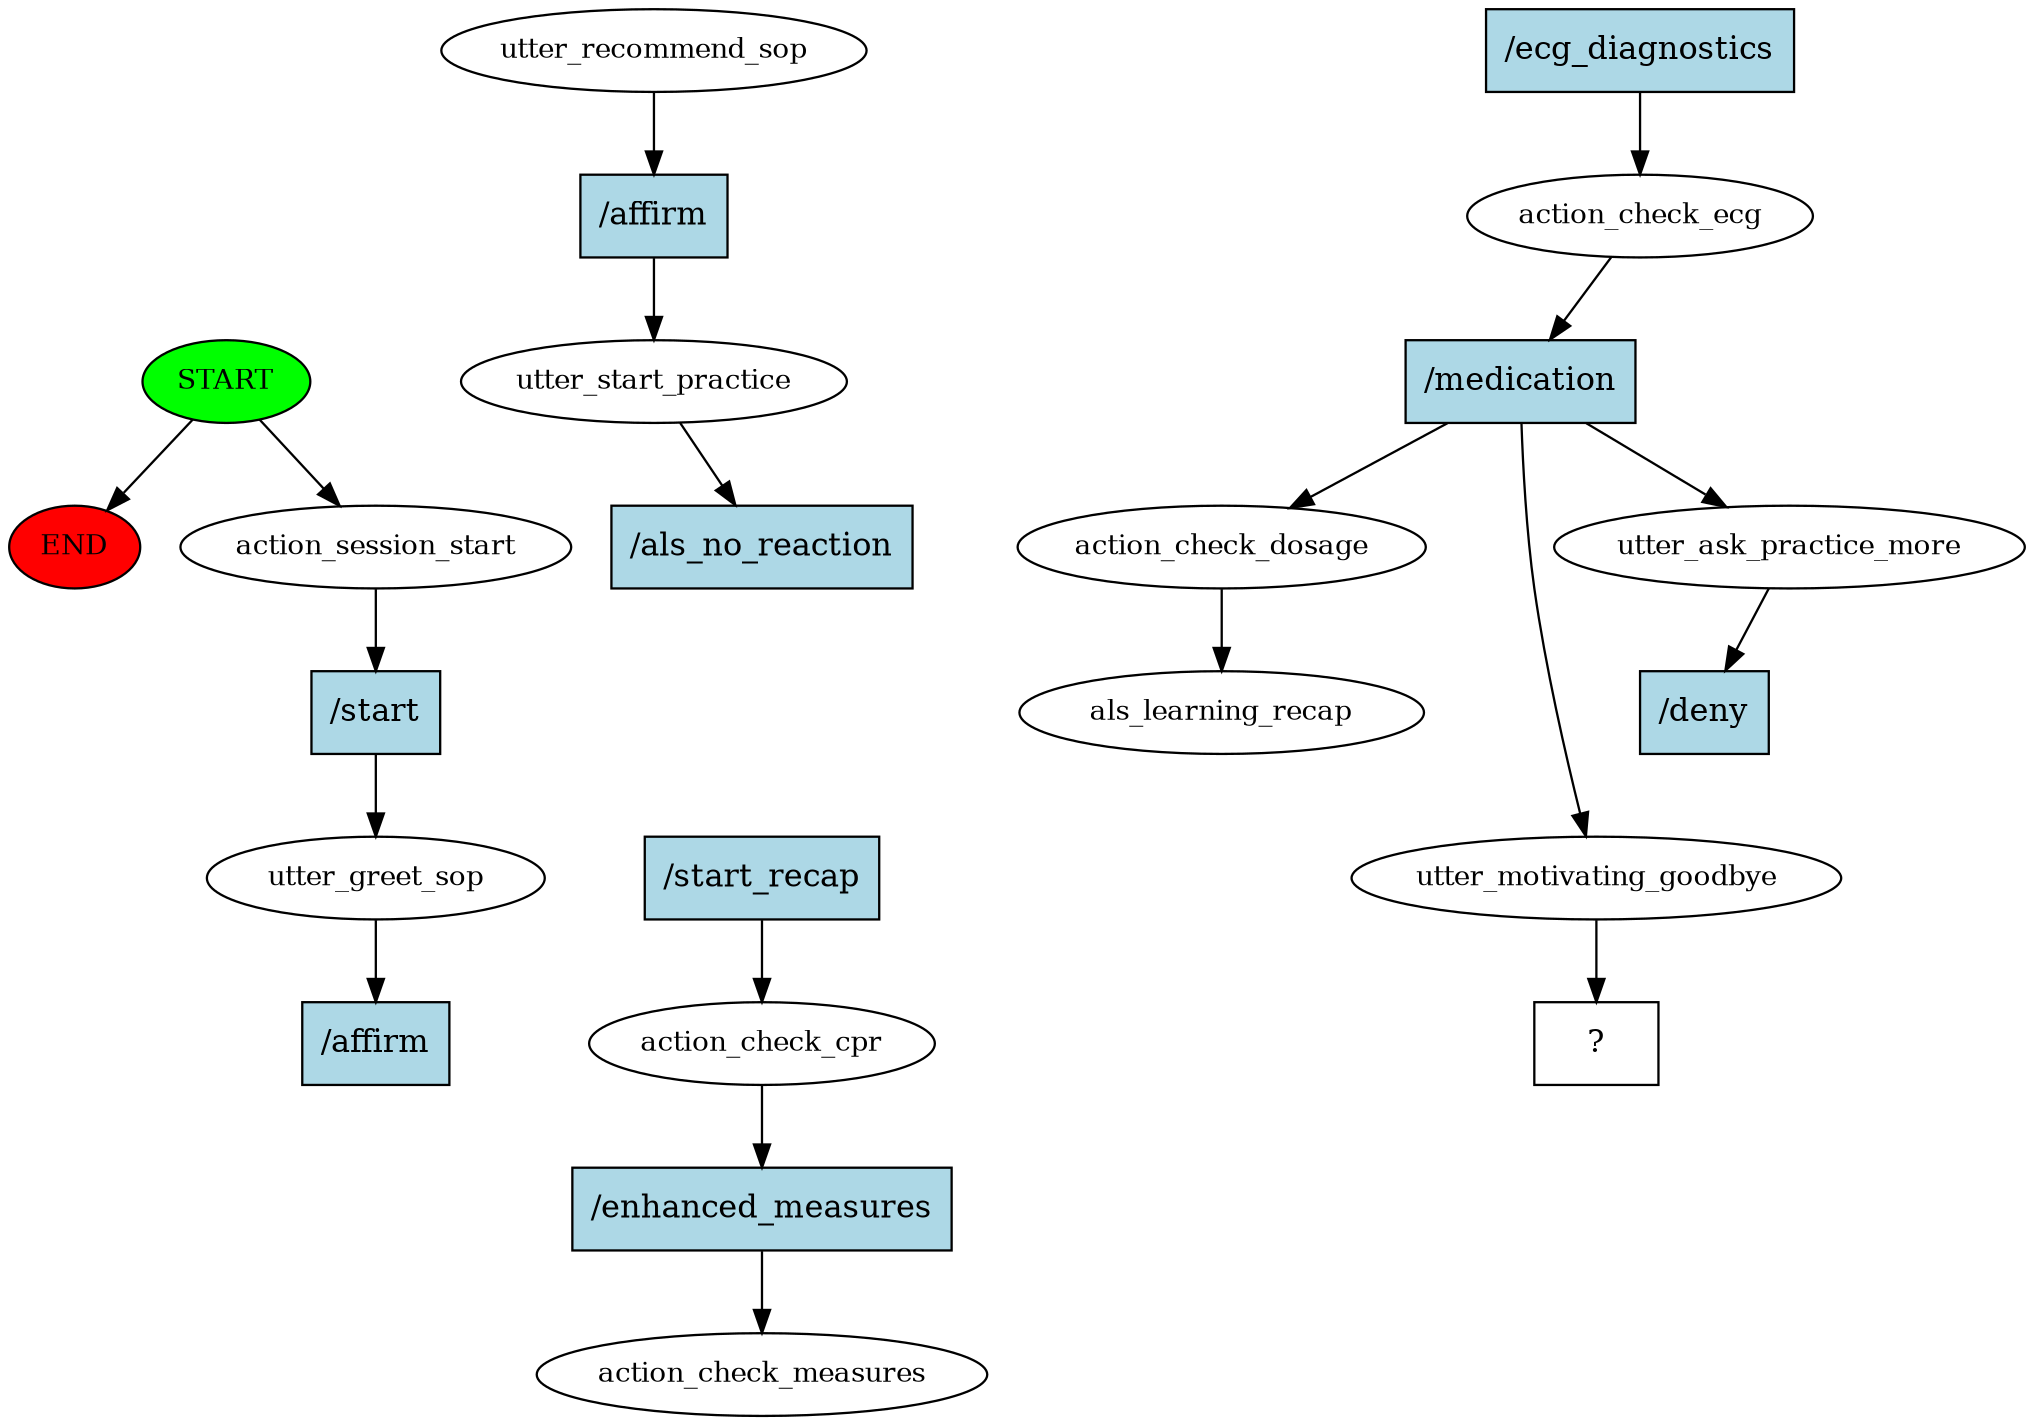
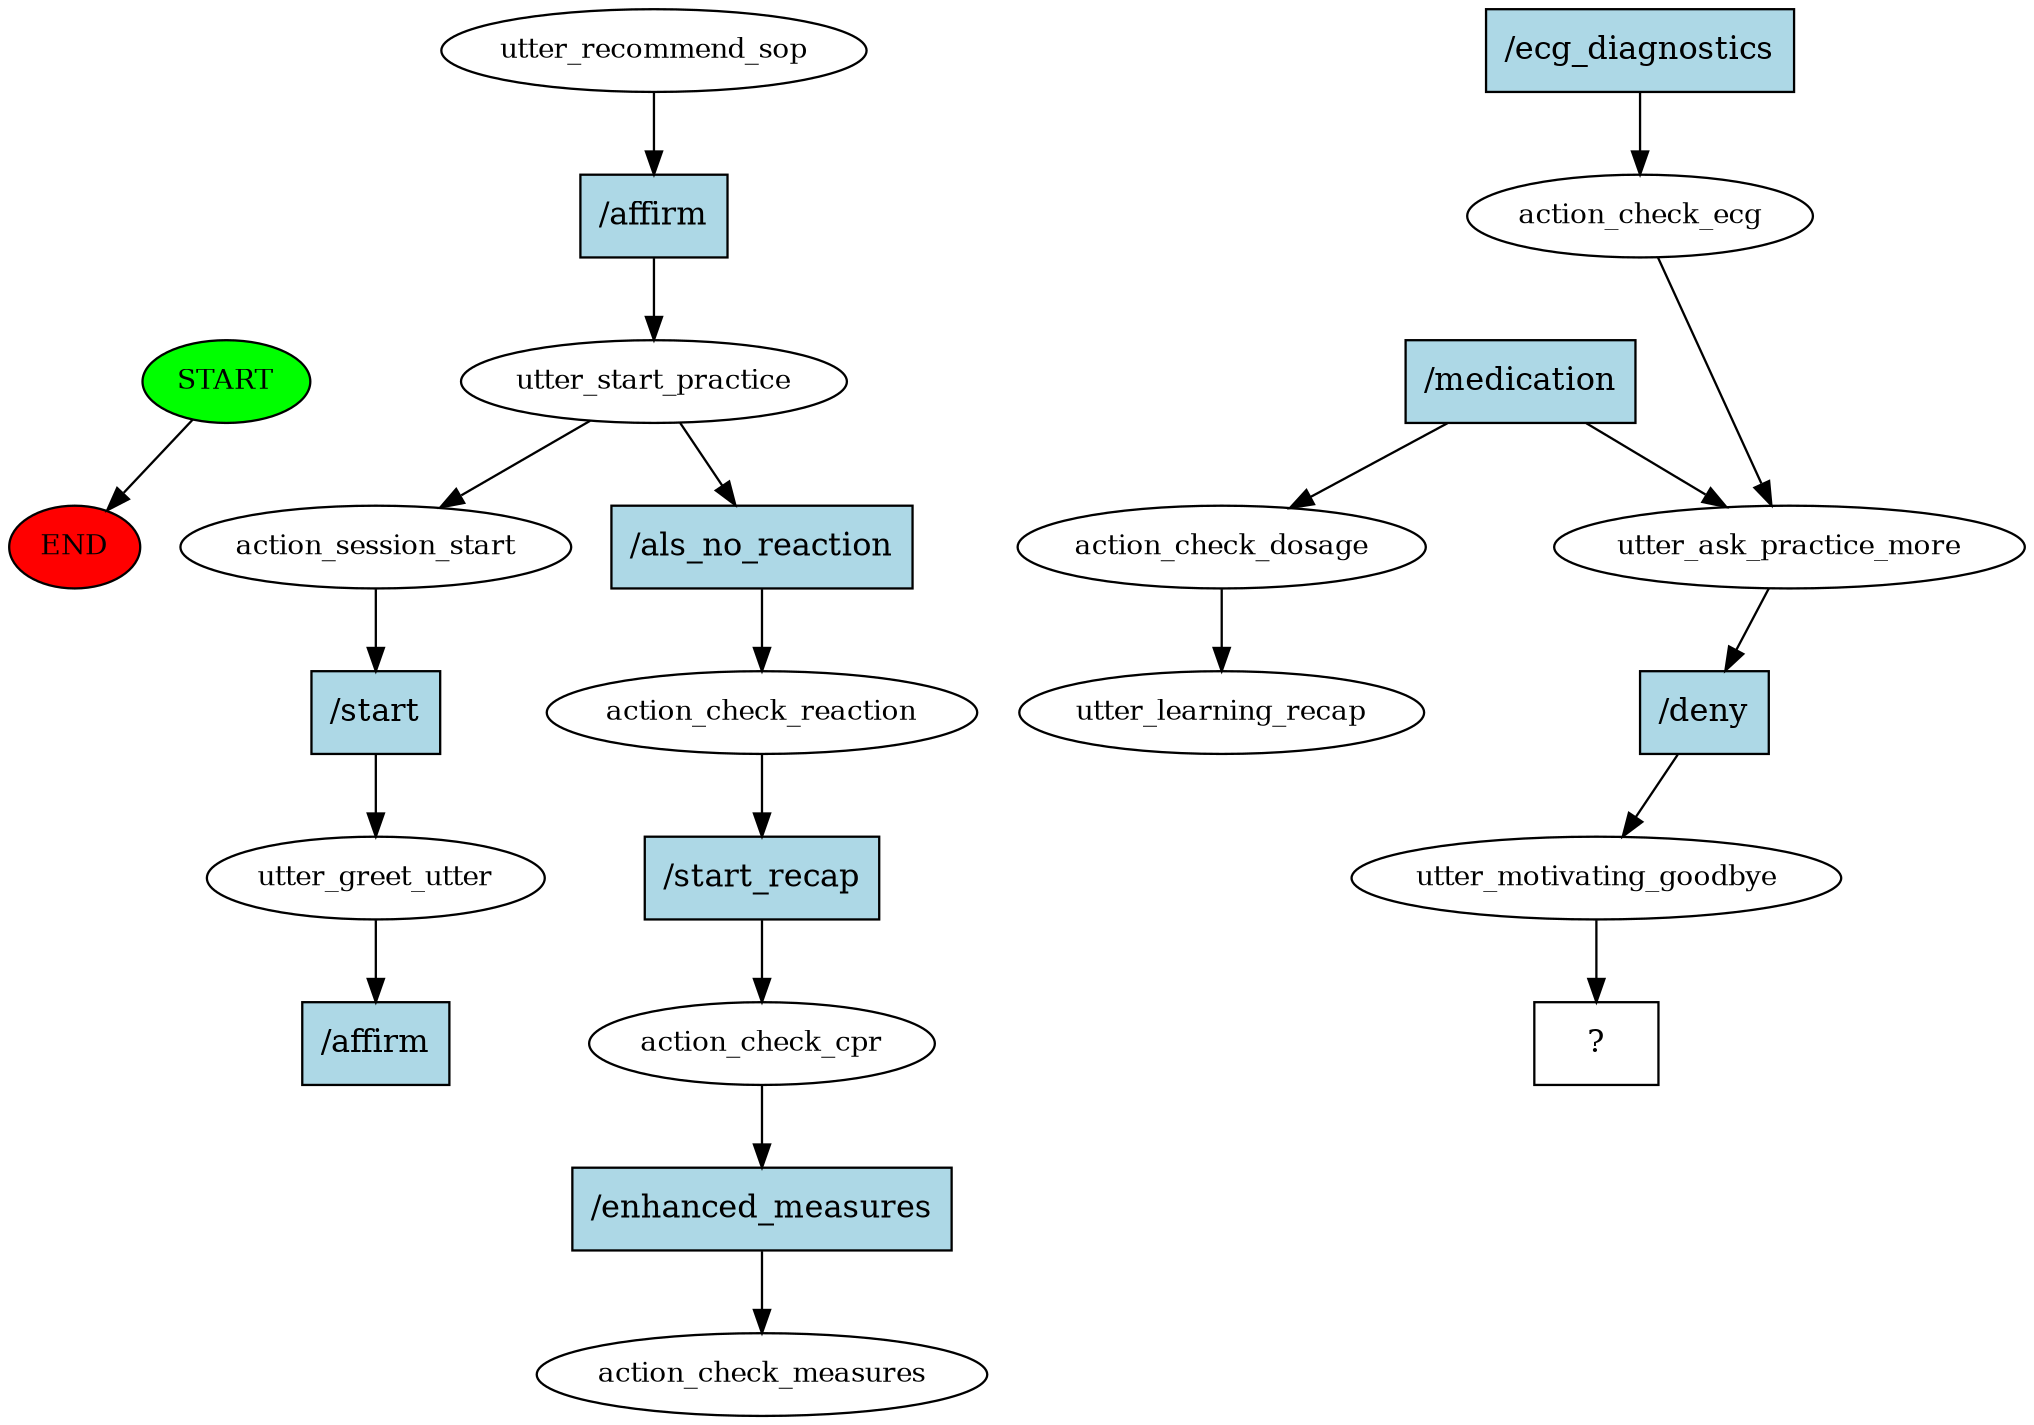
(1587, 289) -> (1710, 371)
(292, 454) -> (526, 458)
(1539, 620) -> (1657, 786)
none -> (762, 713)
(1222, 713) -> (1222, 713)
(376, 878) -> (376, 878)
